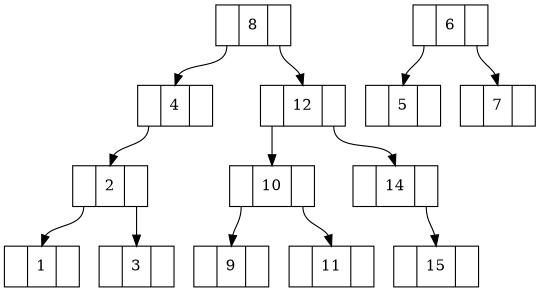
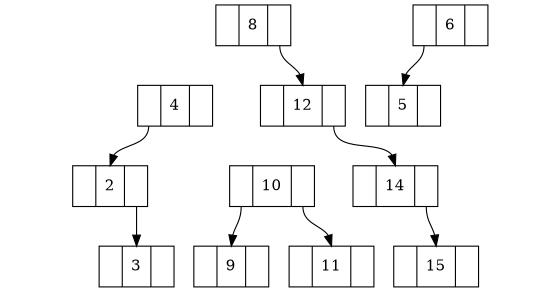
(206, 64) -> none
(498, 106) -> none
(272, 140) -> none
(42, 267) -> none
